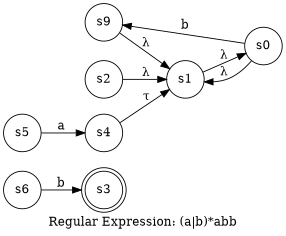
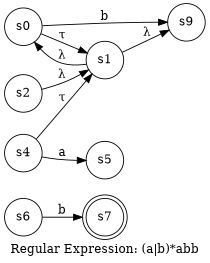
(141, 48) -> (142, 43)
(224, 72) -> (62, 35)
(59, 133) -> (60, 159)
(104, 190) -> (105, 217)
